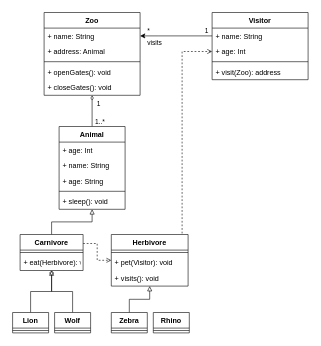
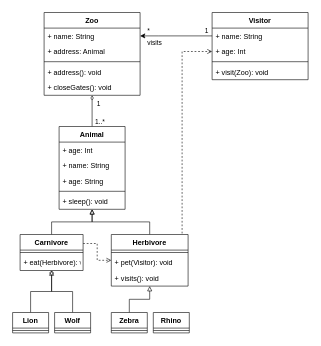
(82, 72) -> (78, 72)
(253, 72) -> (246, 72)
none -> (127, 222)
